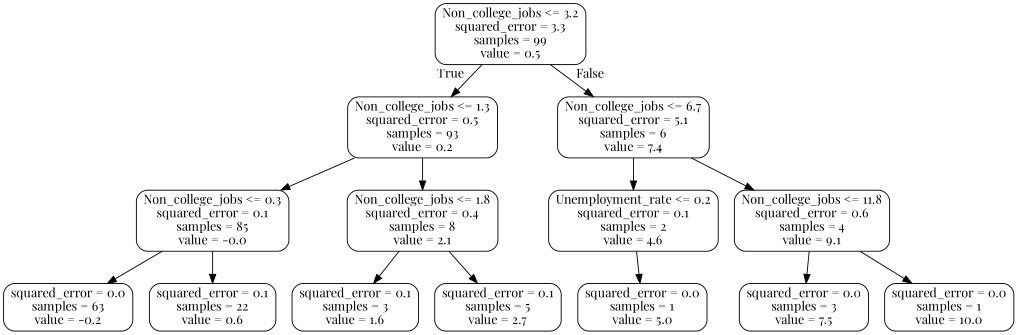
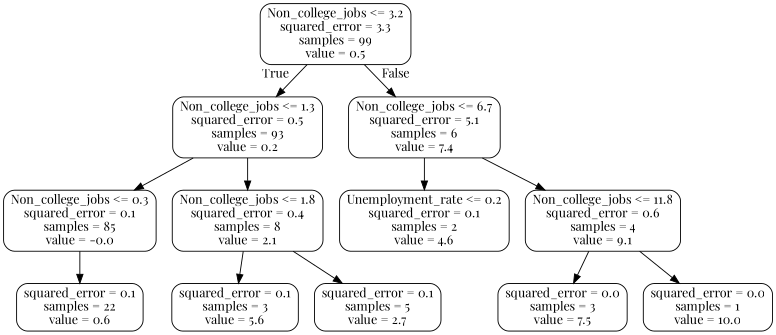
(68, 307) -> none
(355, 307) -> (235, 307)
(642, 307) -> none
